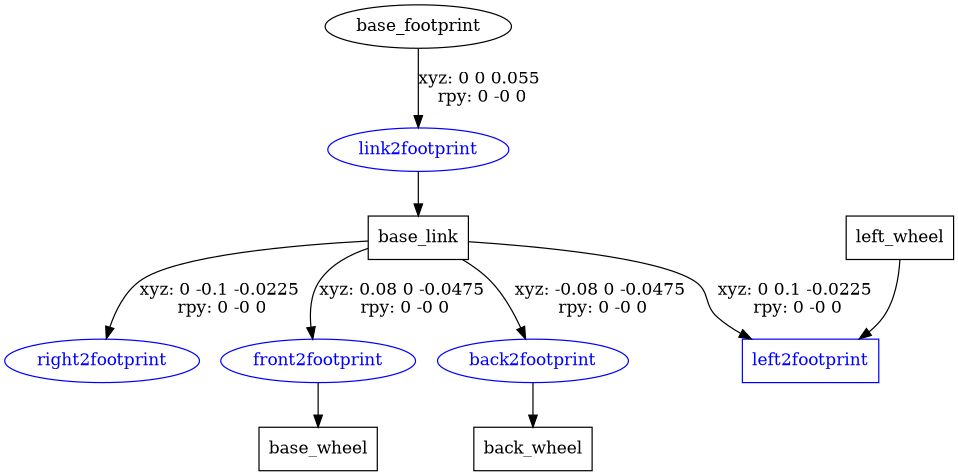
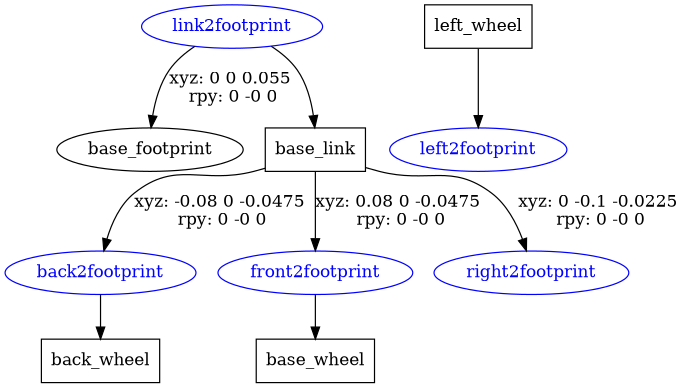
(418, 82) -> (166, 76)
(619, 258) -> none
(811, 361) -> (478, 150)
